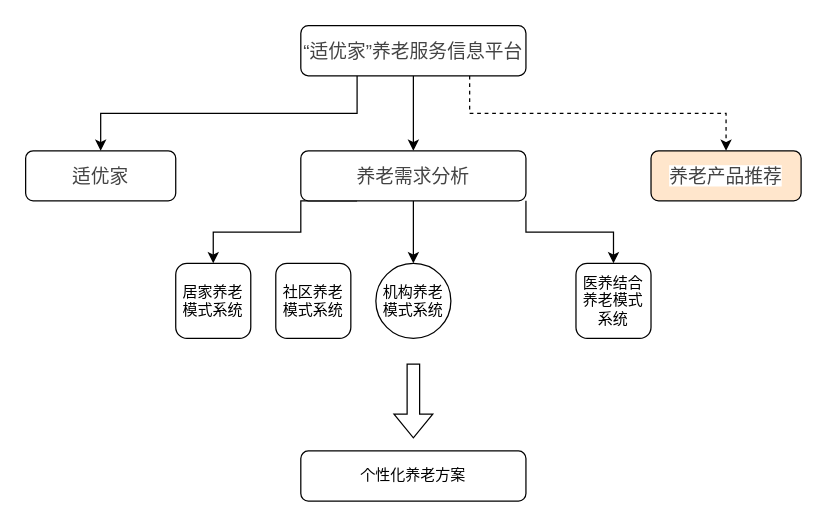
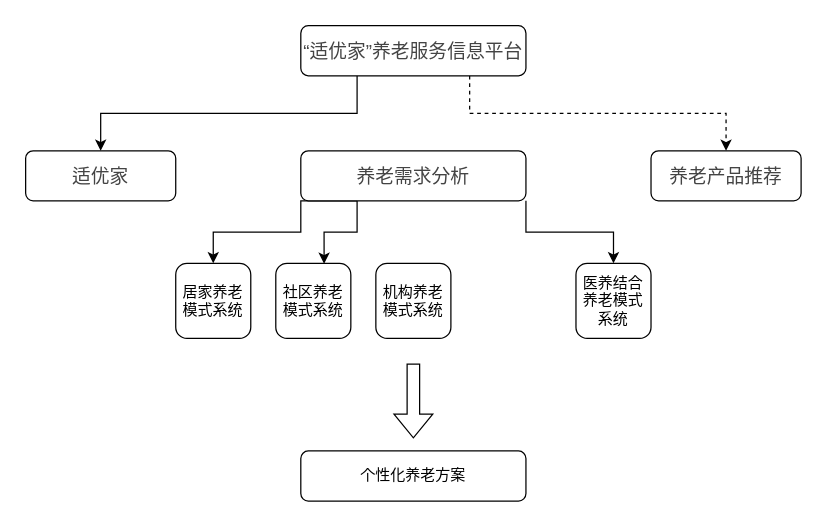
(413, 109) -> none
(726, 176) -> (726, 176)
(413, 228) -> none
none -> (345, 232)
(413, 301) -> (413, 301)
